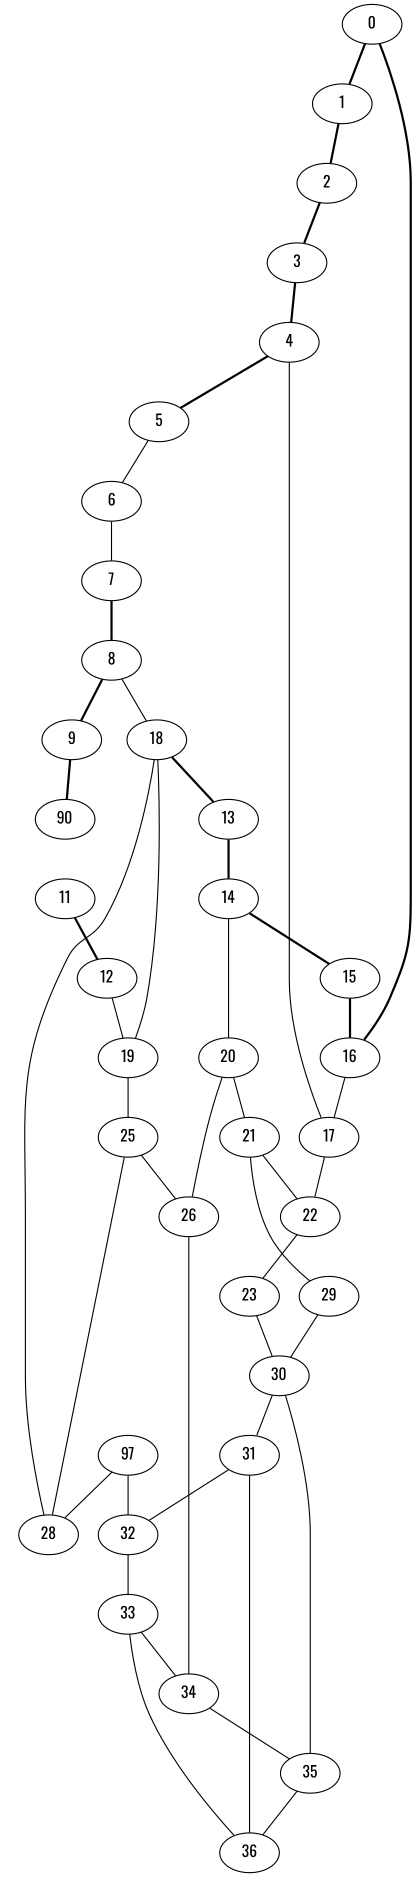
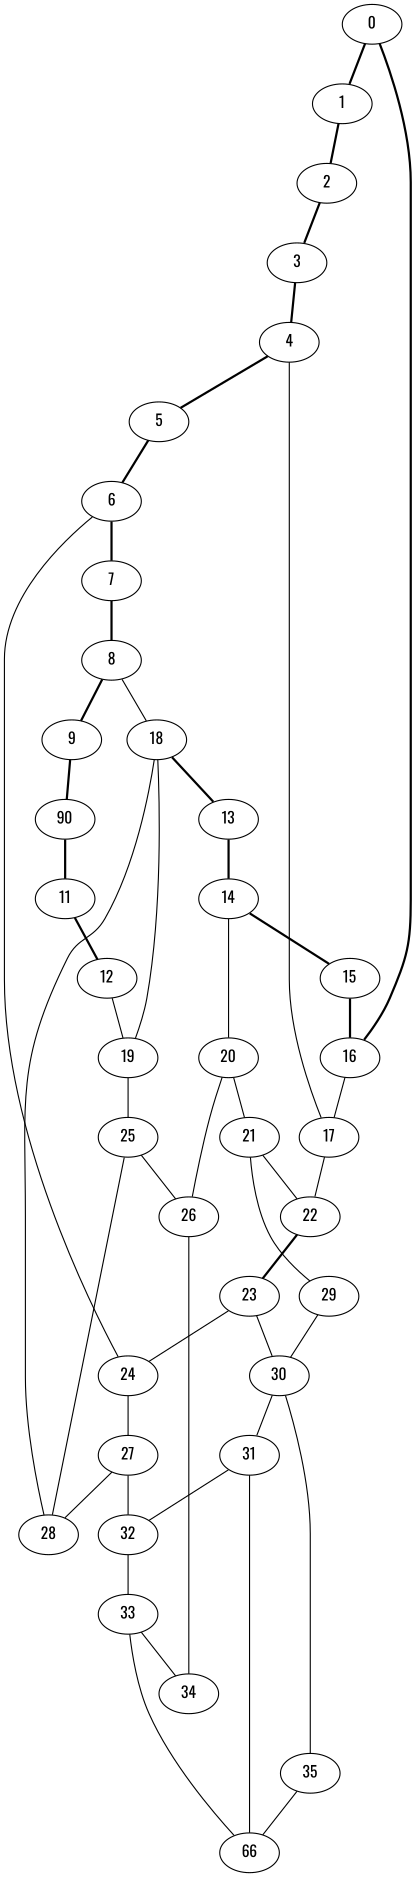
(135, 462) -> (135, 462)
(112, 541) -> (112, 541)
none -> (65, 859)
(277, 1260) -> (277, 1260)
none -> (128, 1376)
(128, 1455) -> (128, 1455)
(242, 1729) -> none
(250, 1853) -> (250, 1853)
